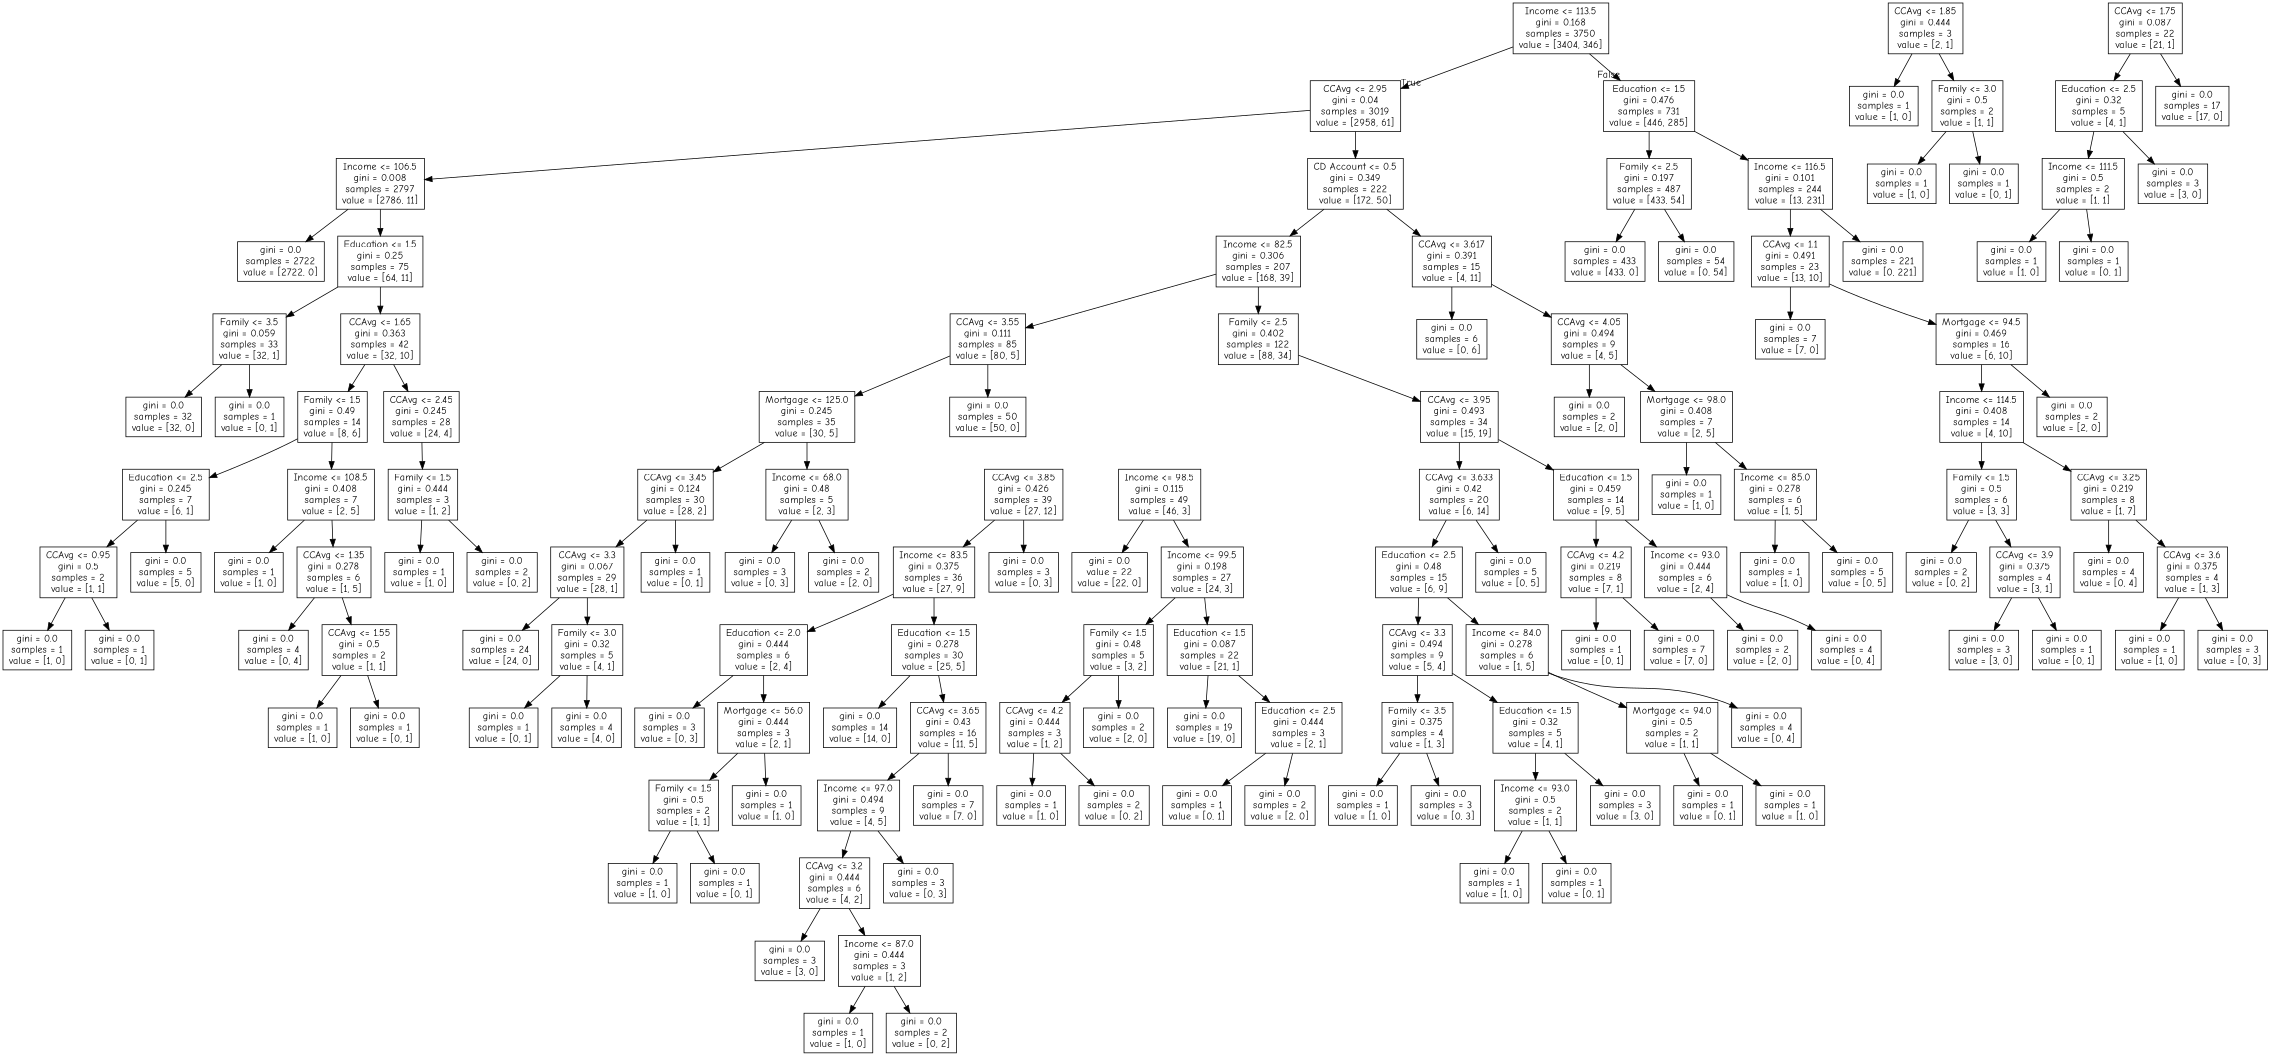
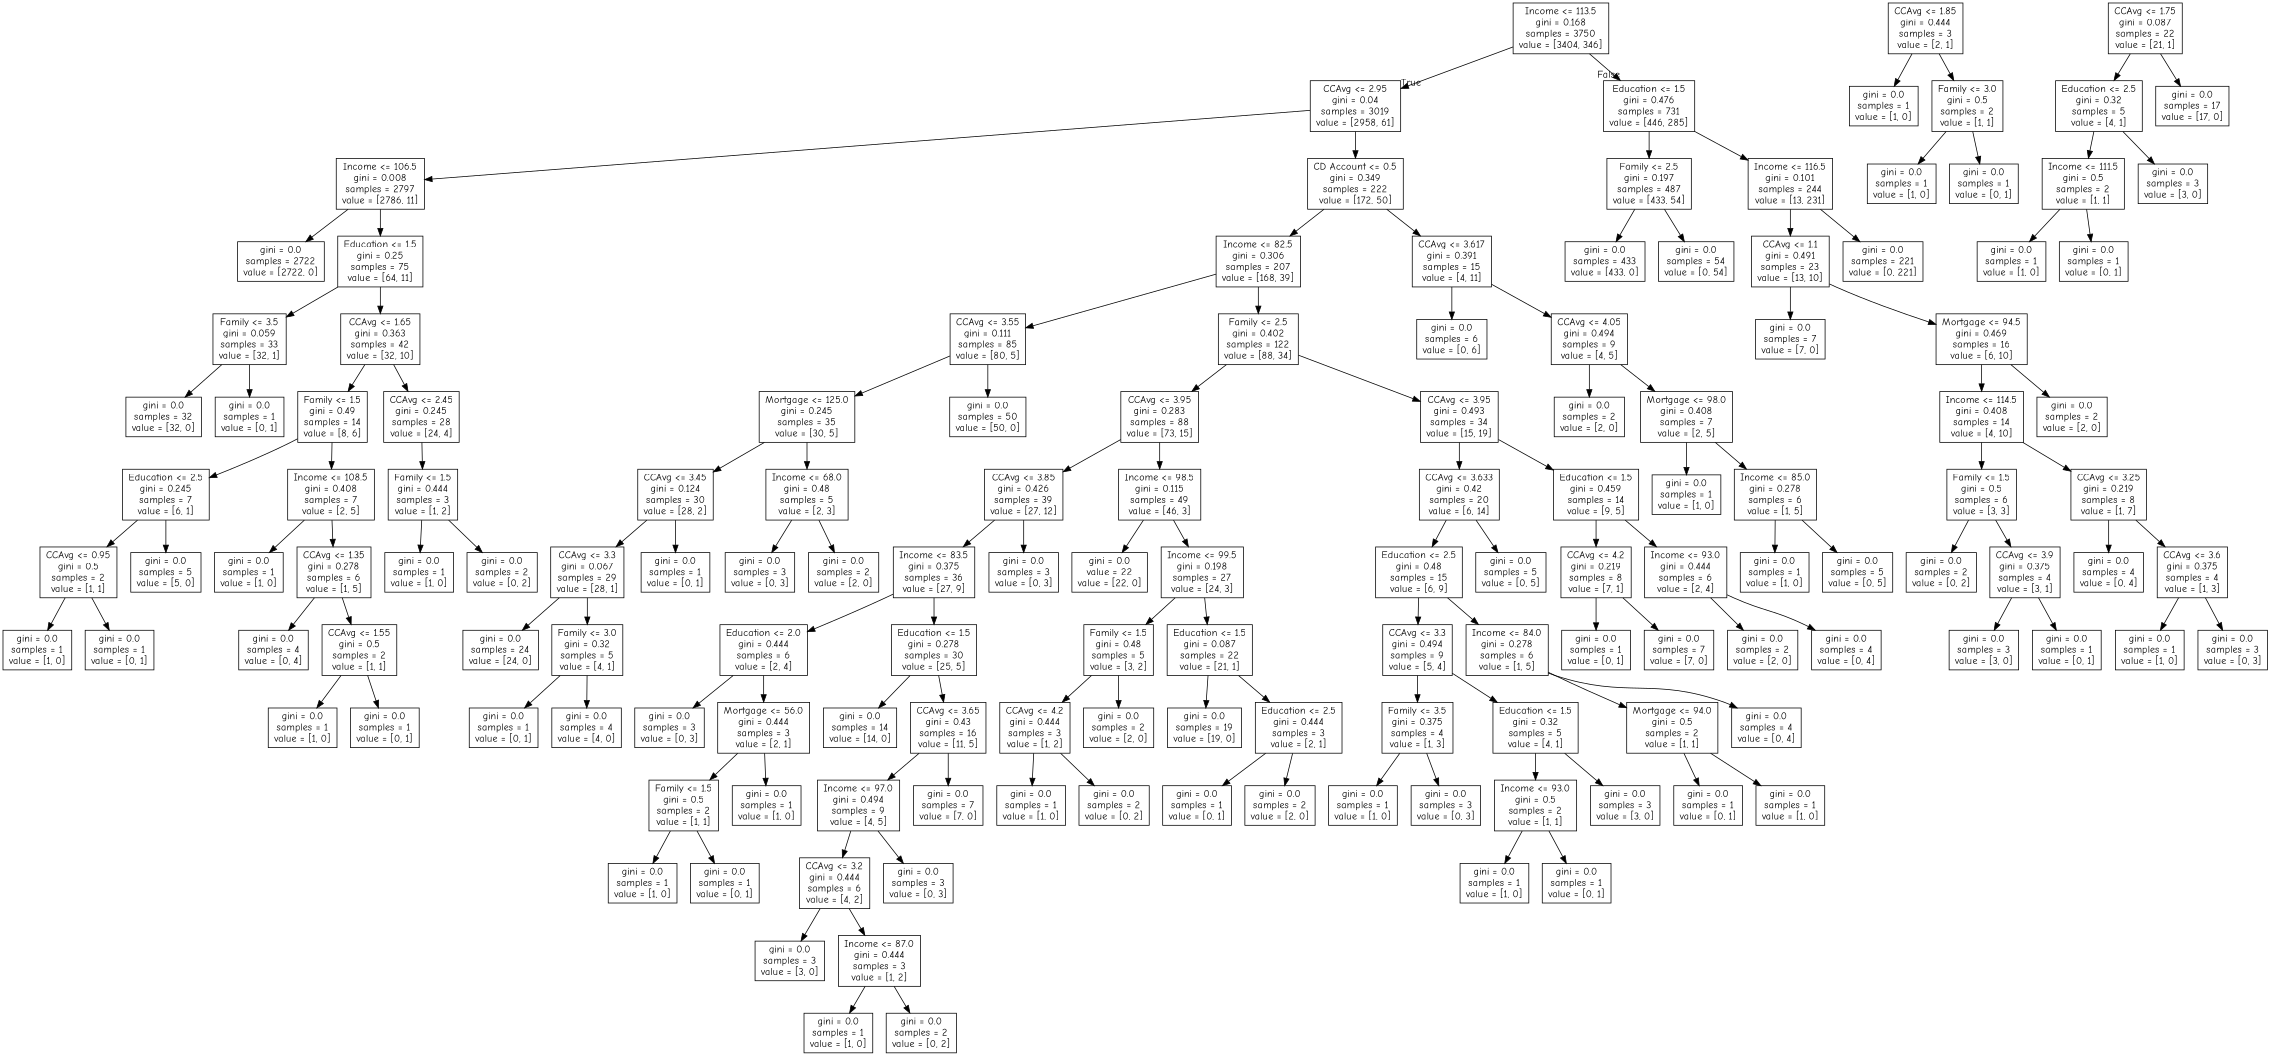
none -> (1160, 417)
